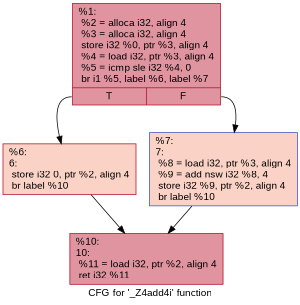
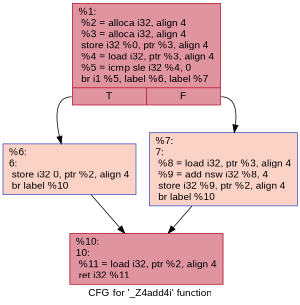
(69, 169) -> (69, 169)
